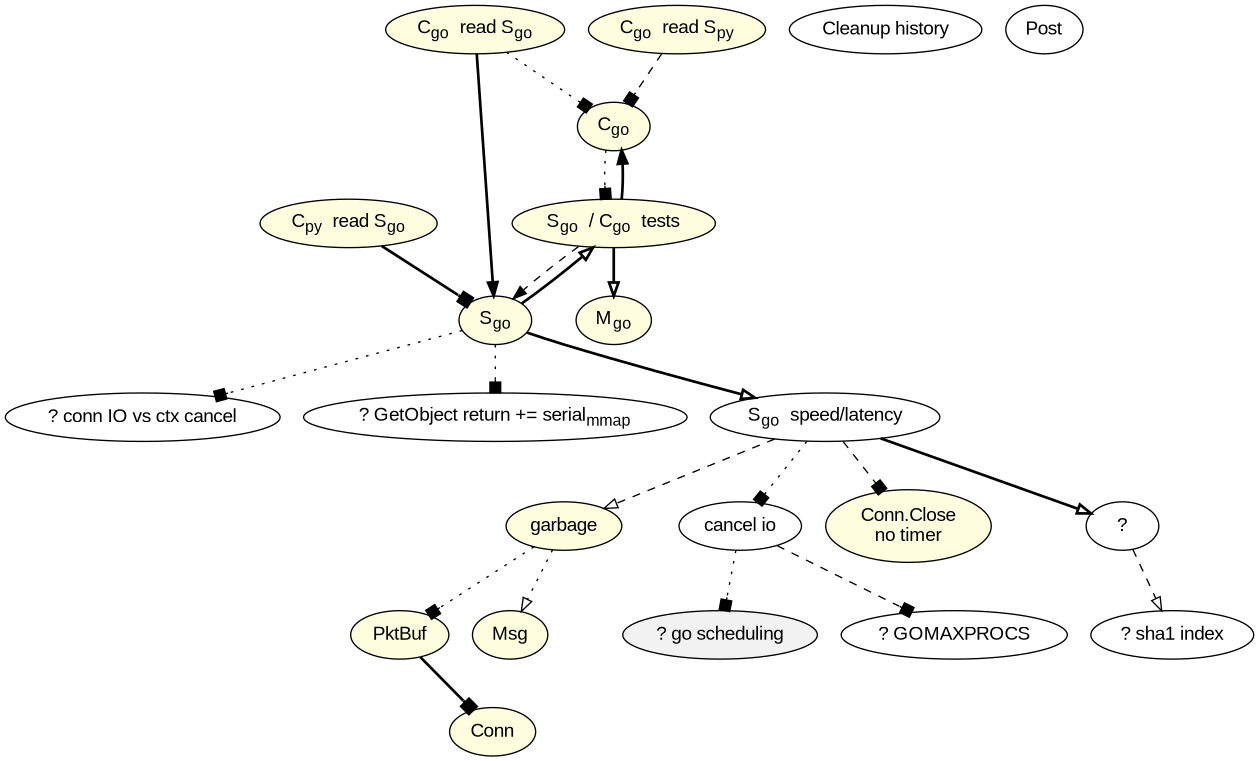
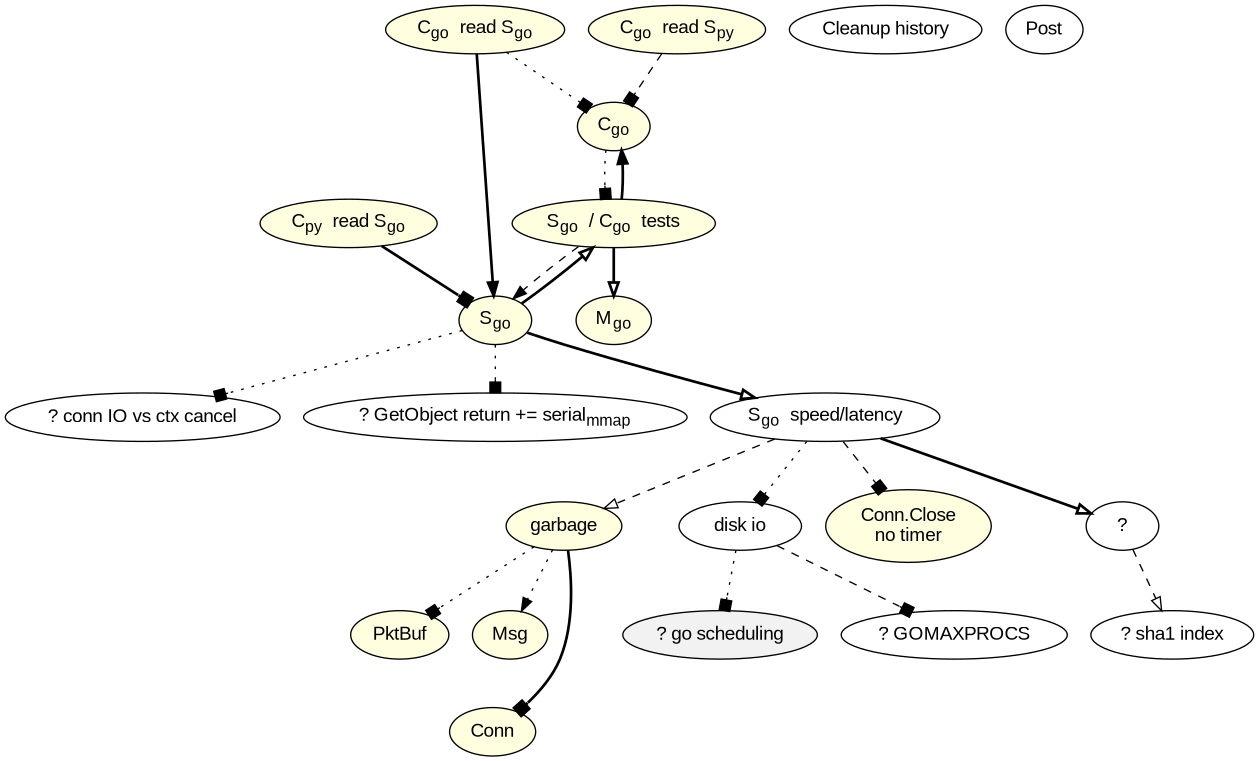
(740, 526) -> (740, 526)
(540, 575) -> (540, 575)
(442, 679) -> (568, 632)
